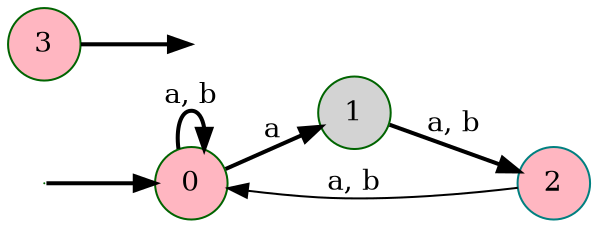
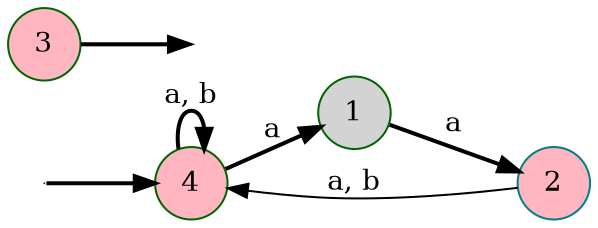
(454, 124) -> (454, 124)
(191, 183) -> (191, 183)
